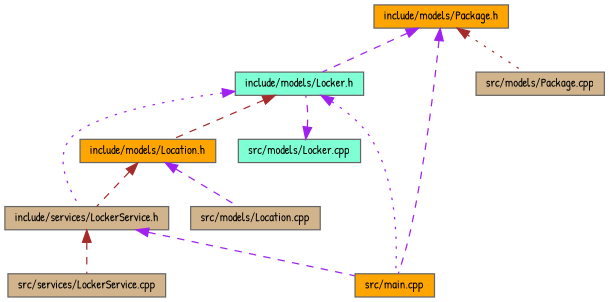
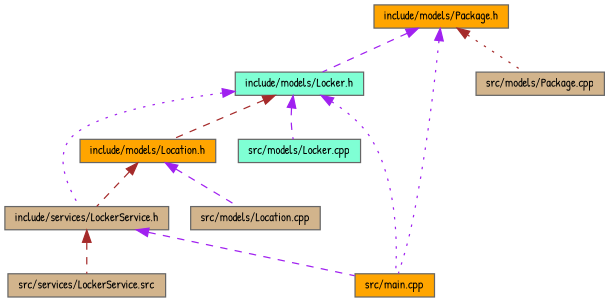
(308, 111) -> (291, 124)
(424, 158) -> (424, 158)
(87, 285) -> (87, 285)
